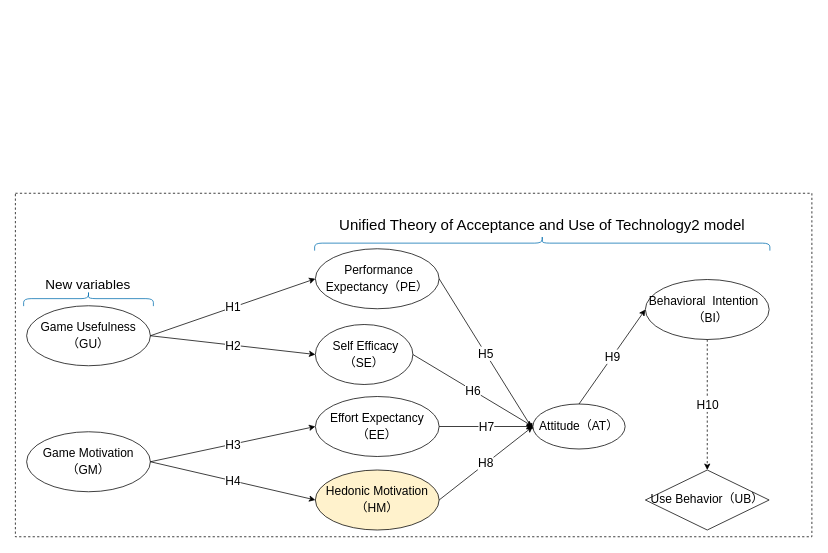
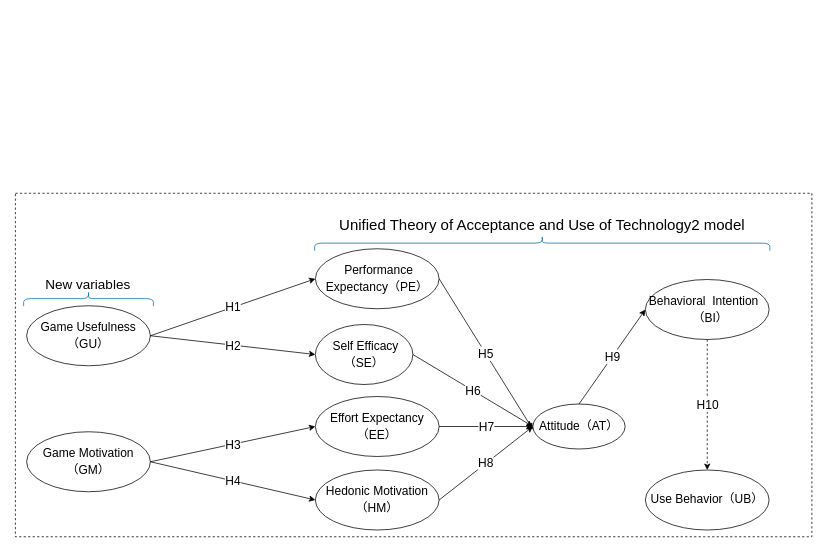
(377, 500) -> (377, 500)
(707, 500) -> (707, 500)
